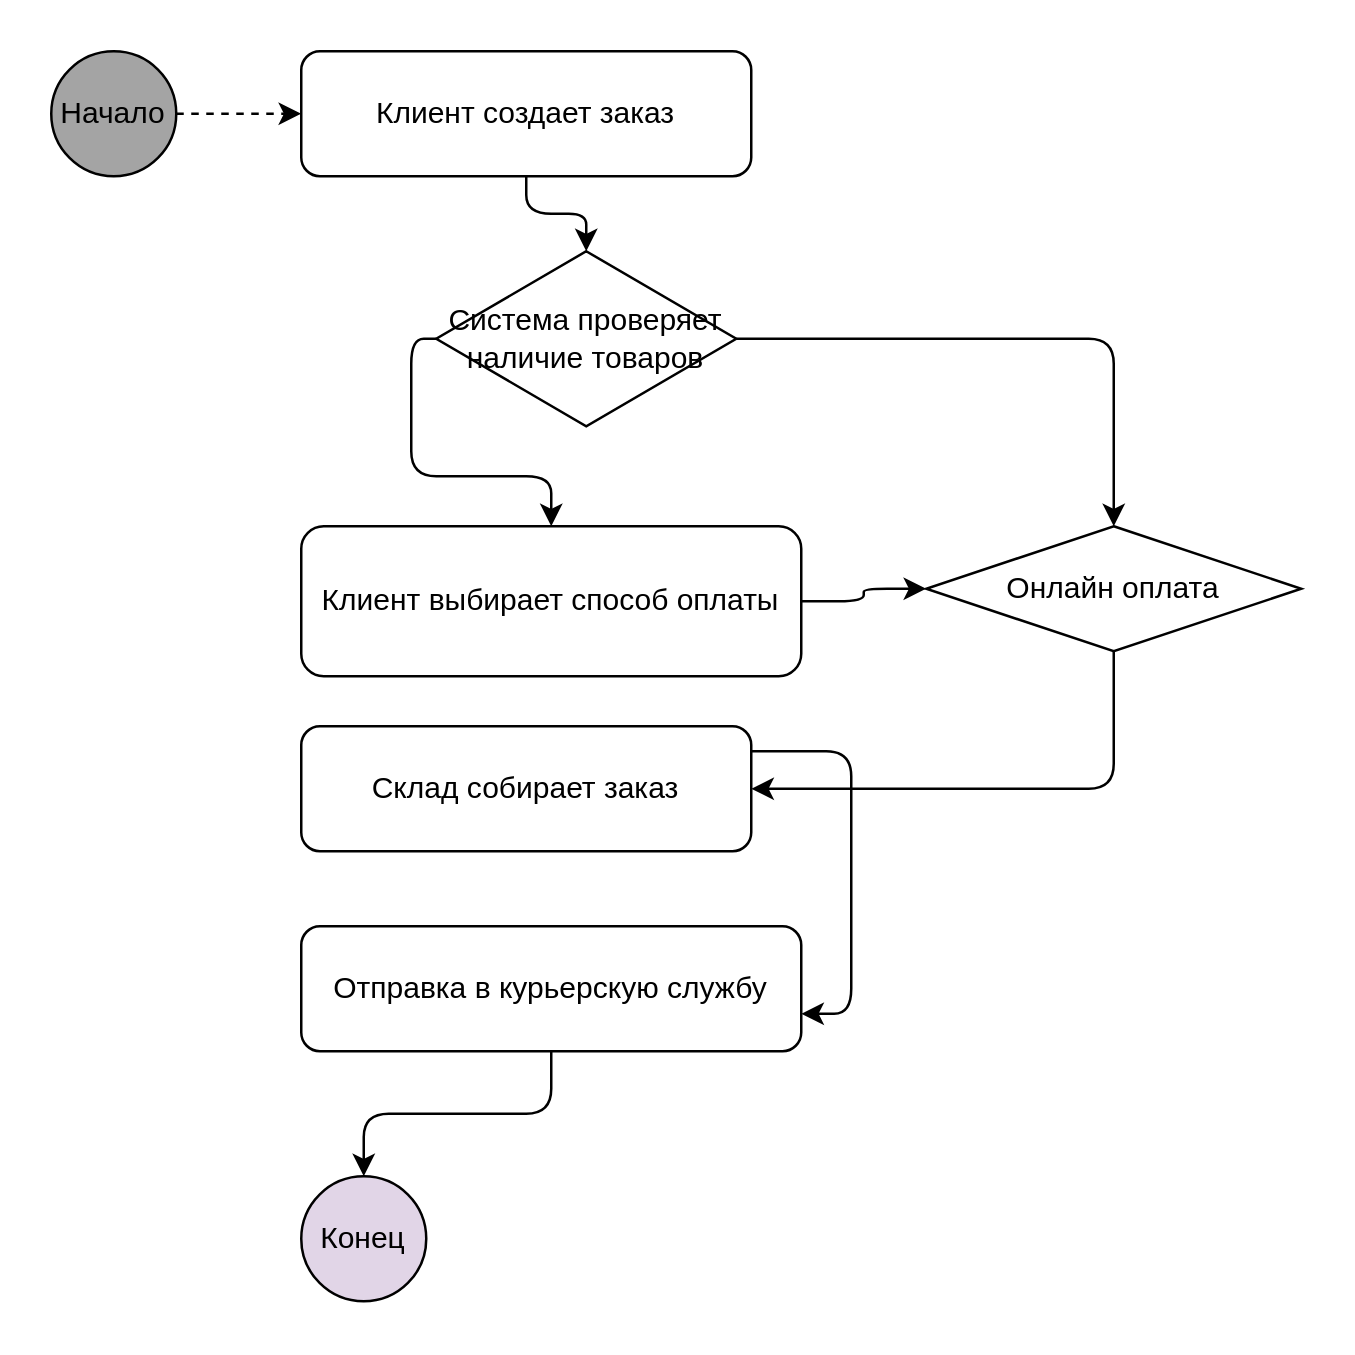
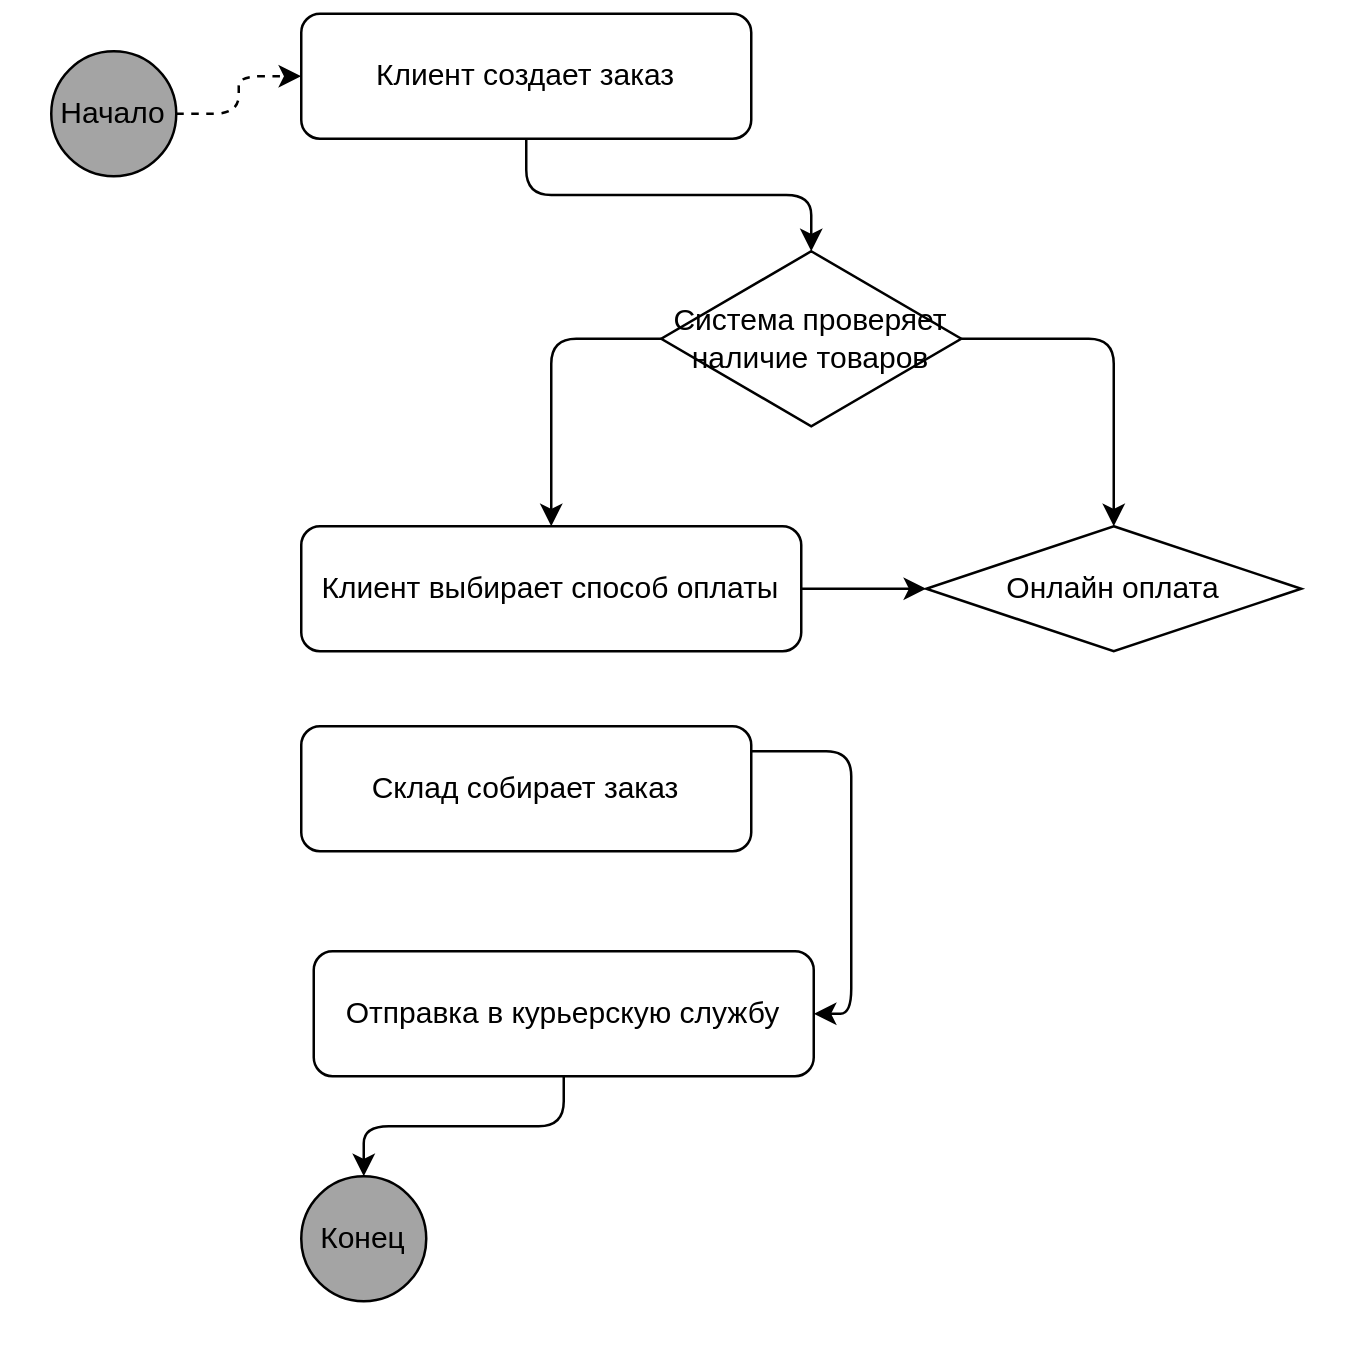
(526, 114) -> (526, 76)
(586, 339) -> (811, 339)
(551, 601) -> (551, 589)
(1046, 789) -> none
(551, 989) -> (564, 1014)
(364, 1239) -> (364, 1239)
